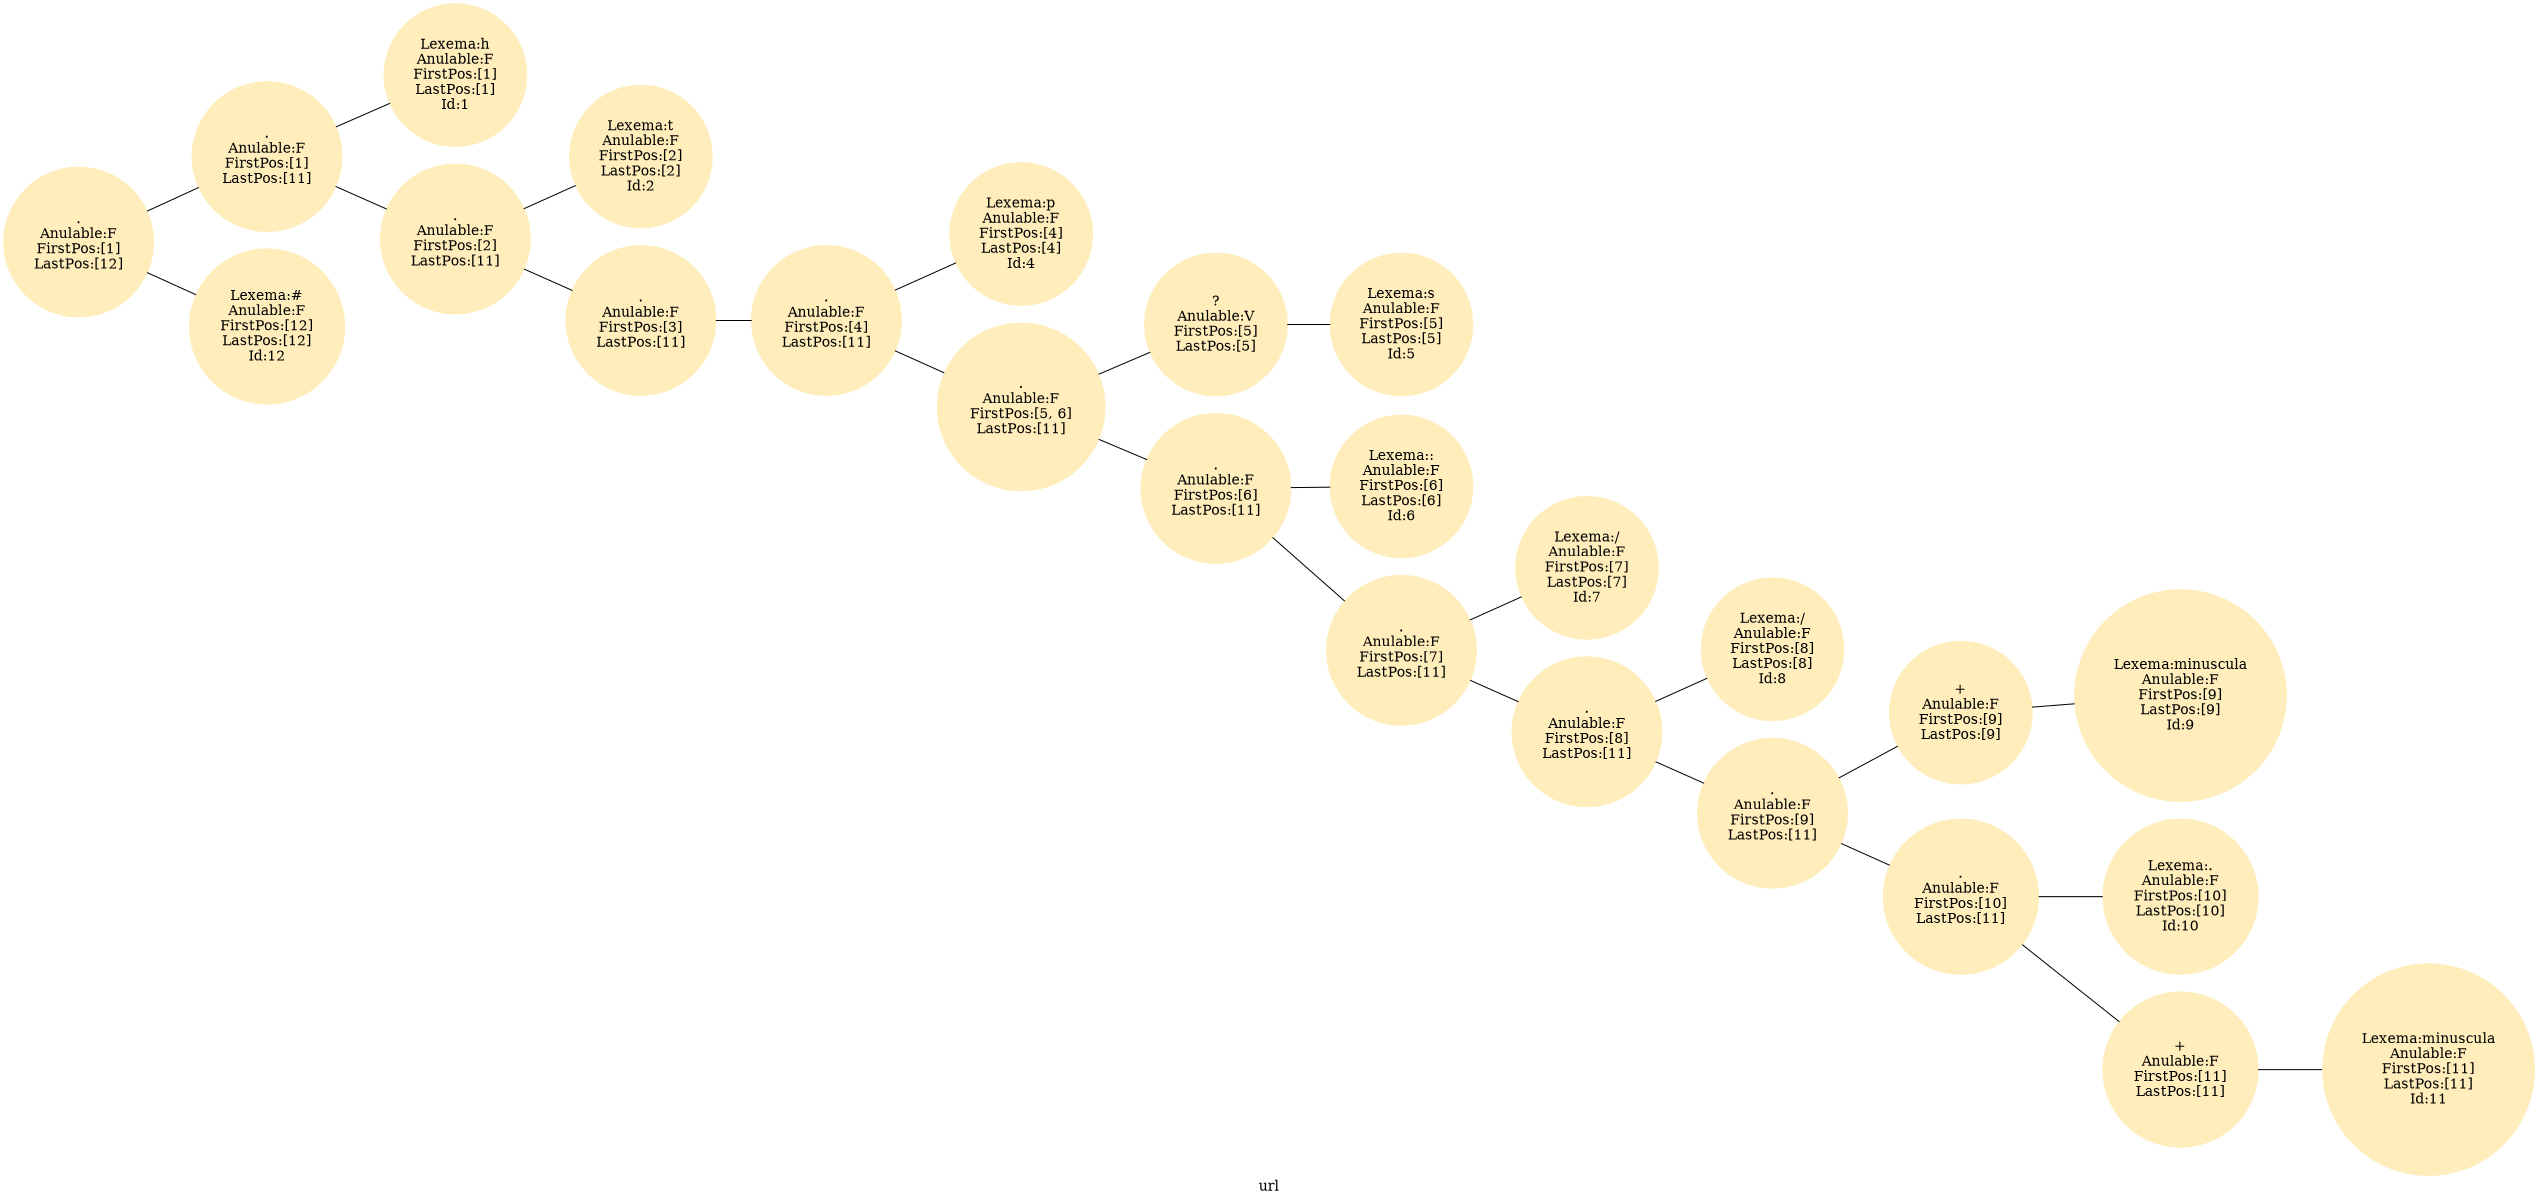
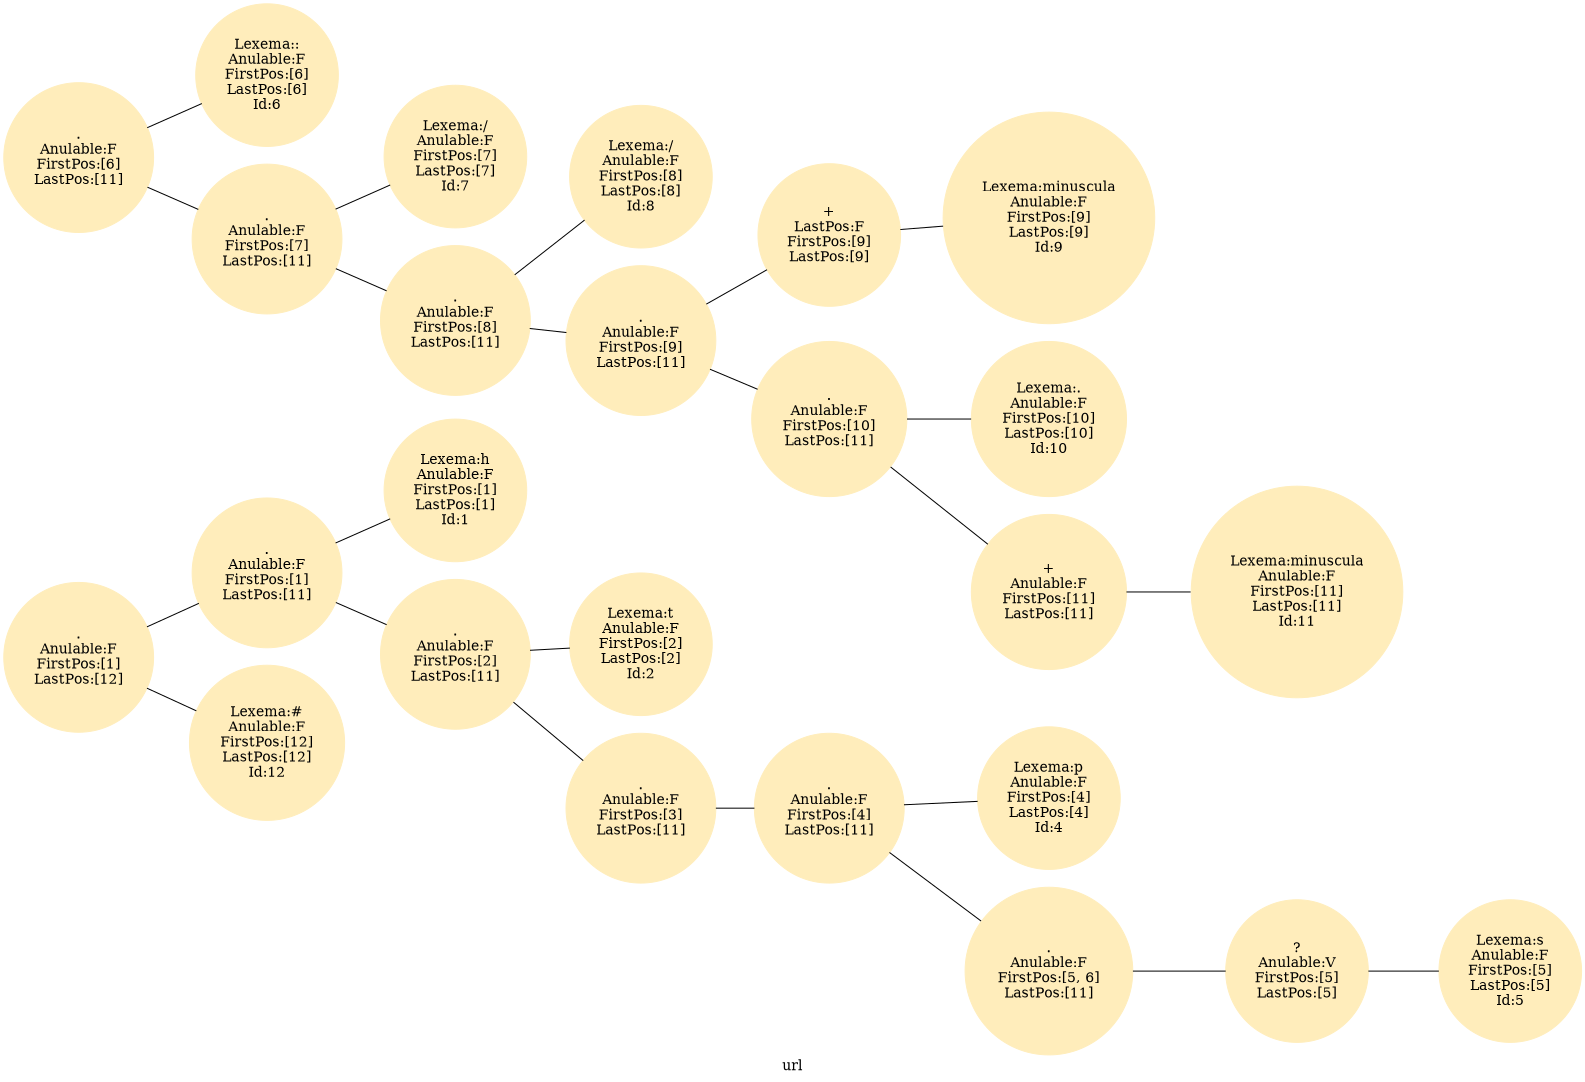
(1123, 450) -> none
(1961, 713) -> (829, 235)
